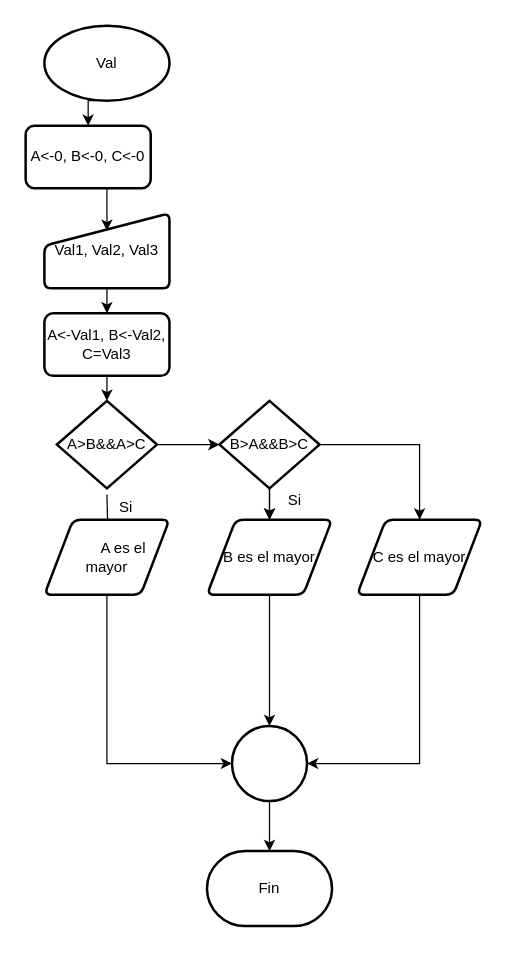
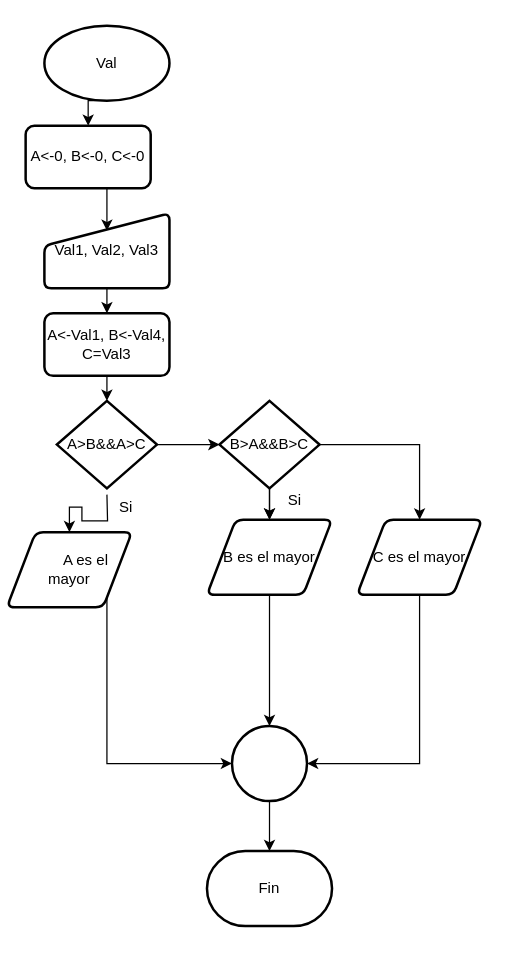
(107, 344) -> (107, 344)
(107, 557) -> (69, 569)
